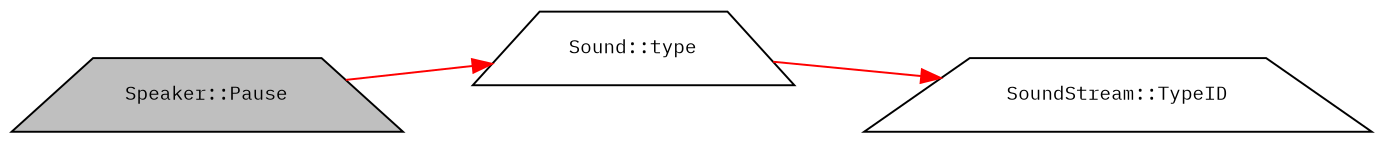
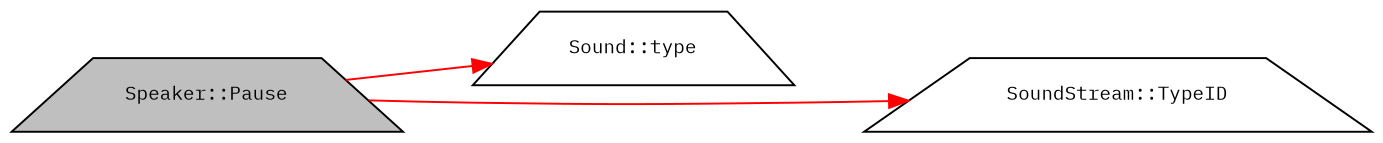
(847, 69) -> (629, 104)
